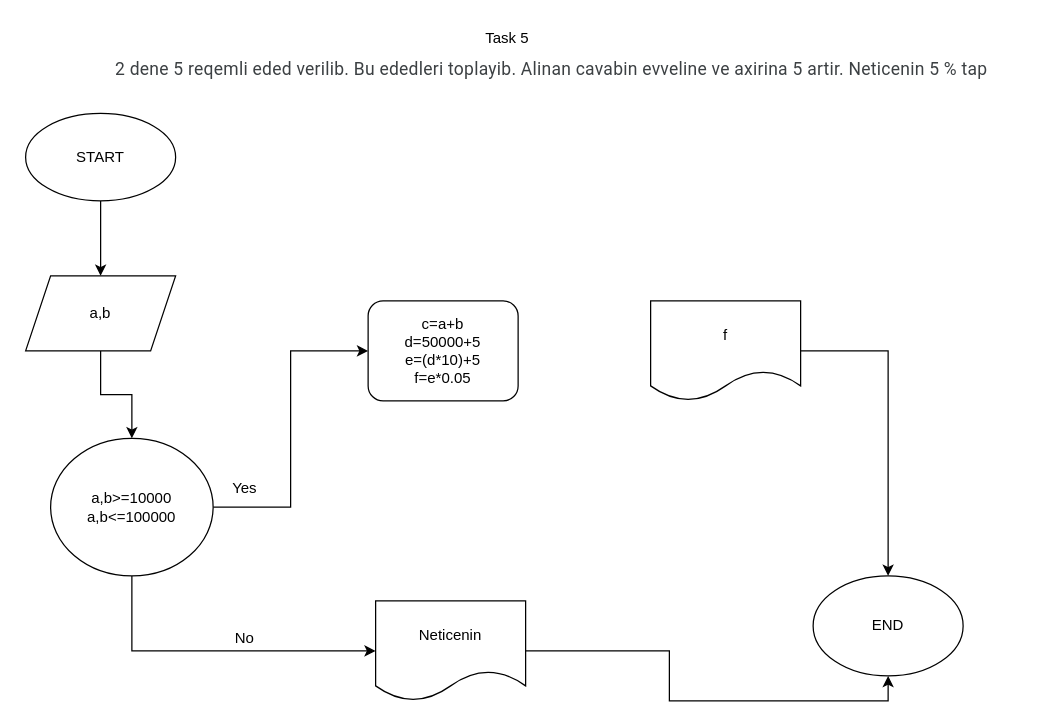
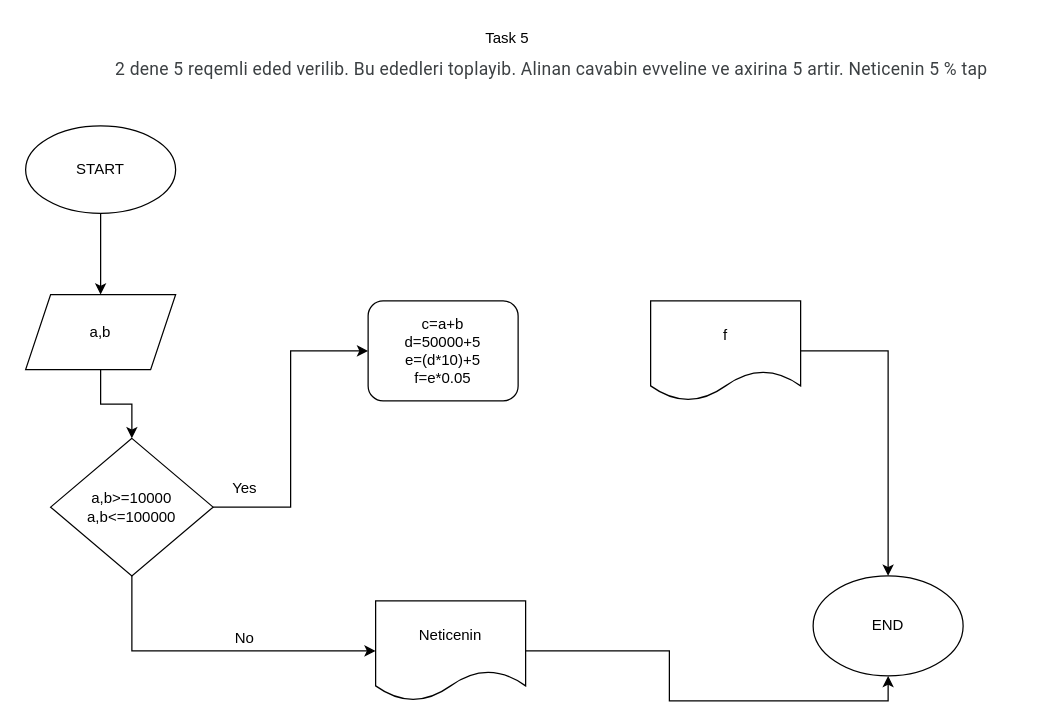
(101, 157) -> (101, 169)
(101, 313) -> (101, 332)
(132, 507) -> (132, 507)
